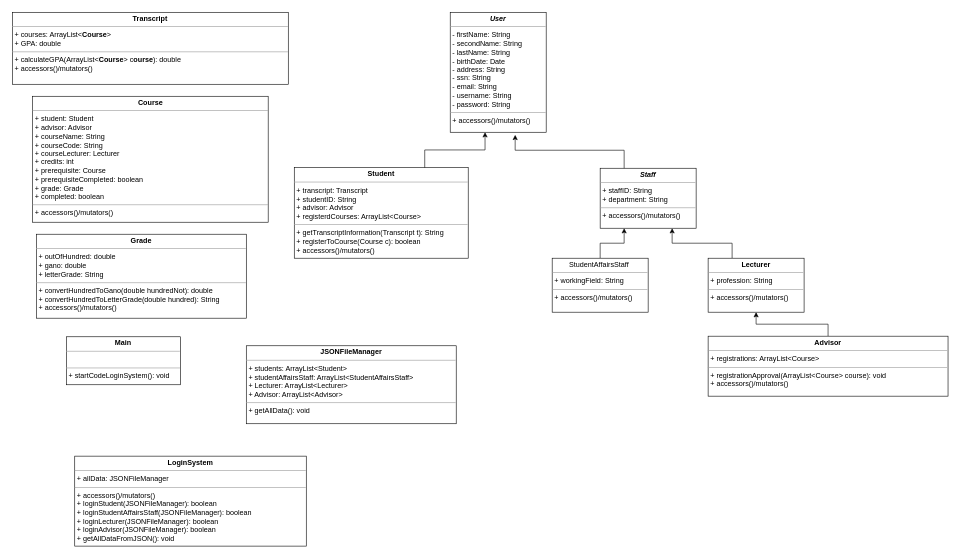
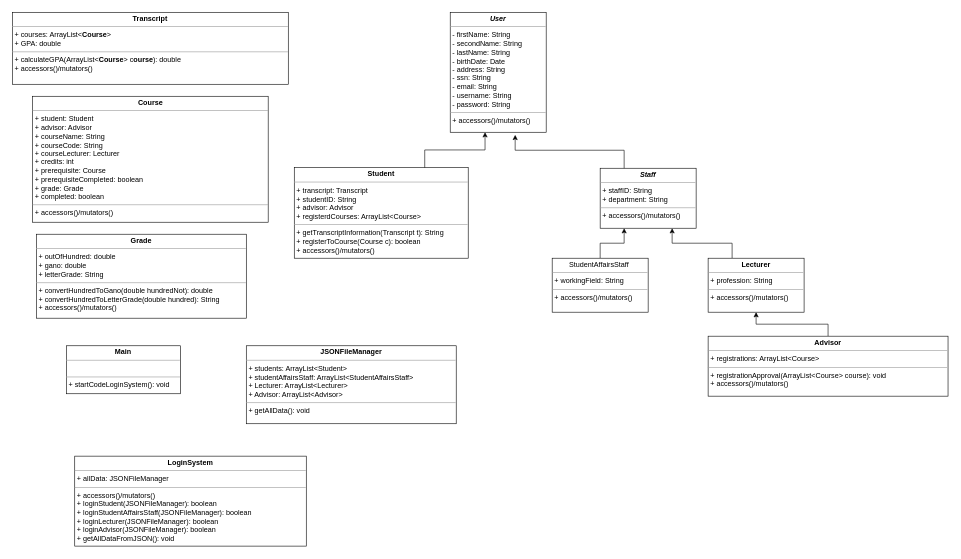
(123, 361) -> (123, 370)
